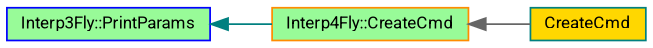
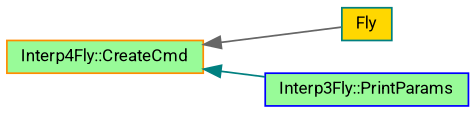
(250, 24) -> (243, 74)
(588, 24) -> (367, 24)
